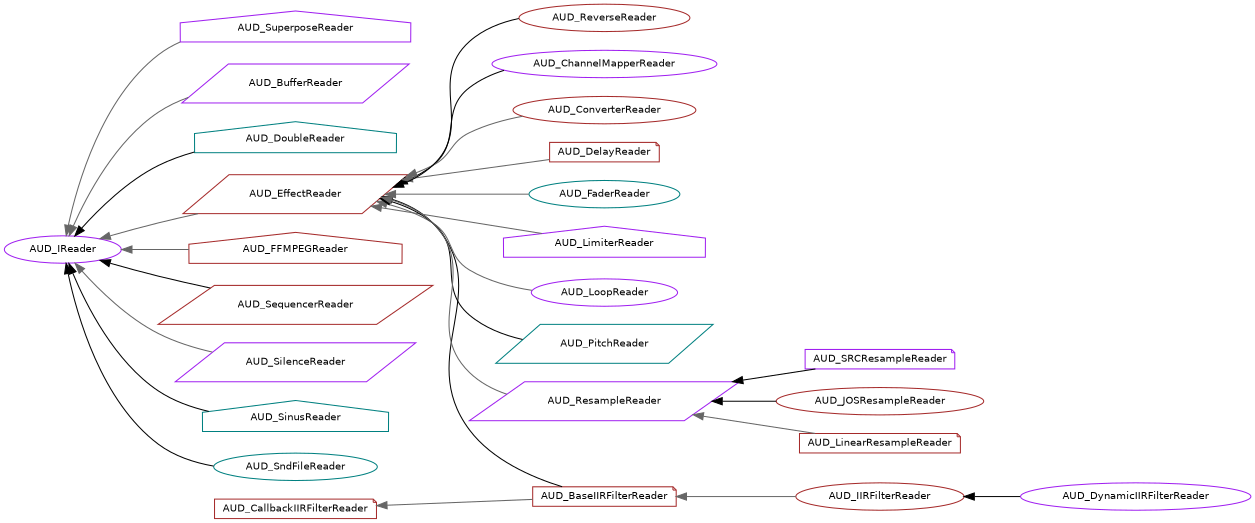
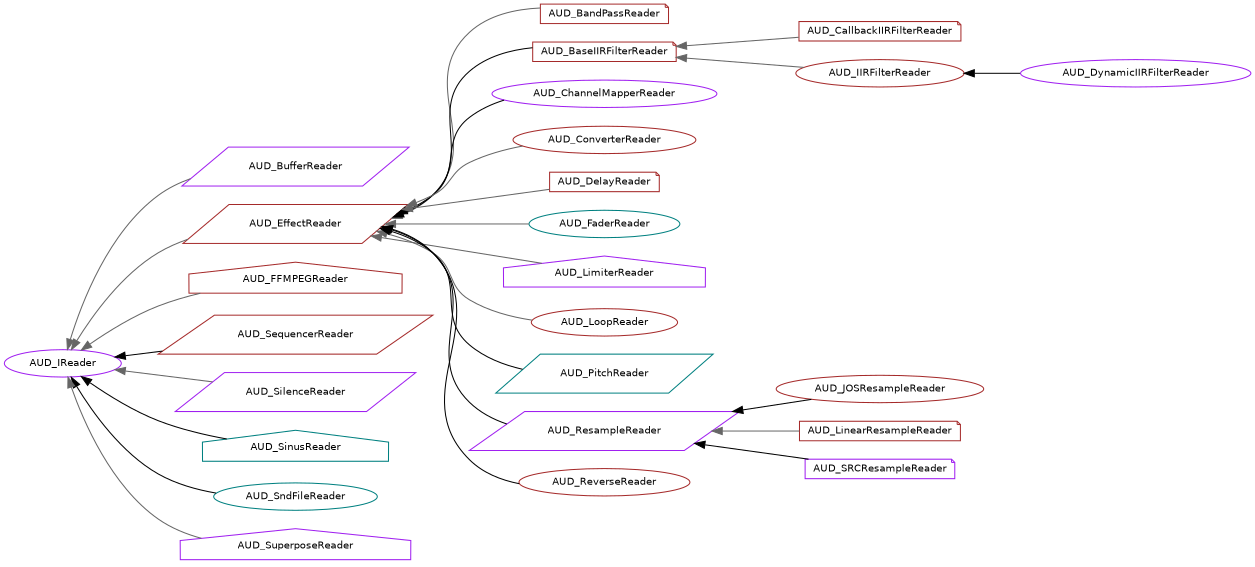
none -> (604, 14)
(295, 139) -> none
(604, 293) -> (604, 322)
(451, 302) -> (455, 381)
(460, 502) -> (743, 41)
